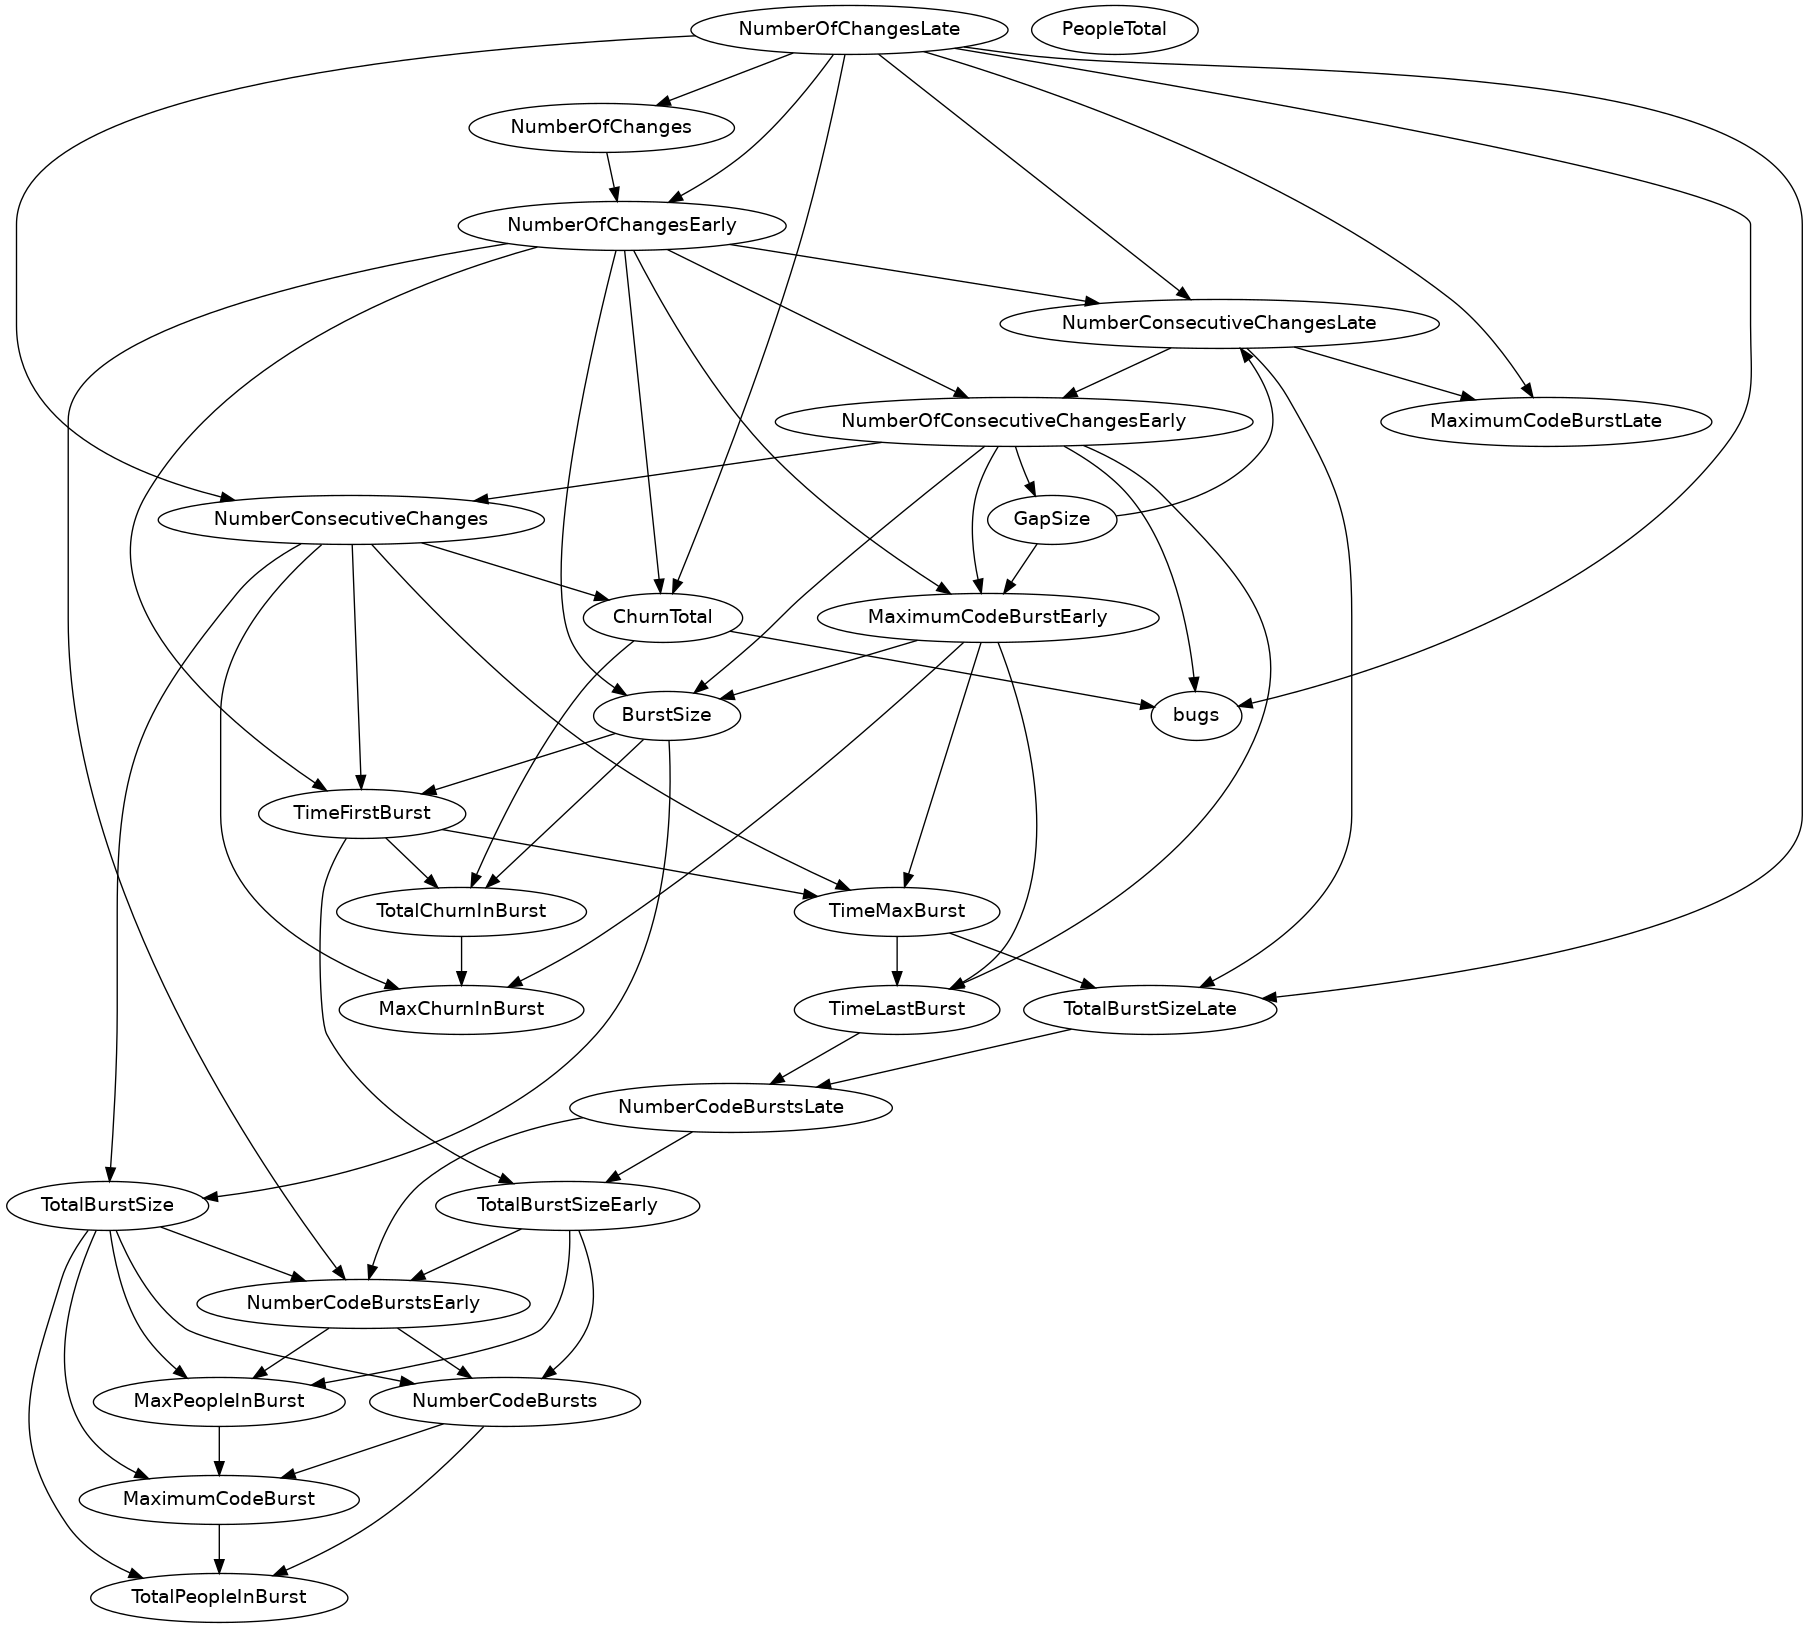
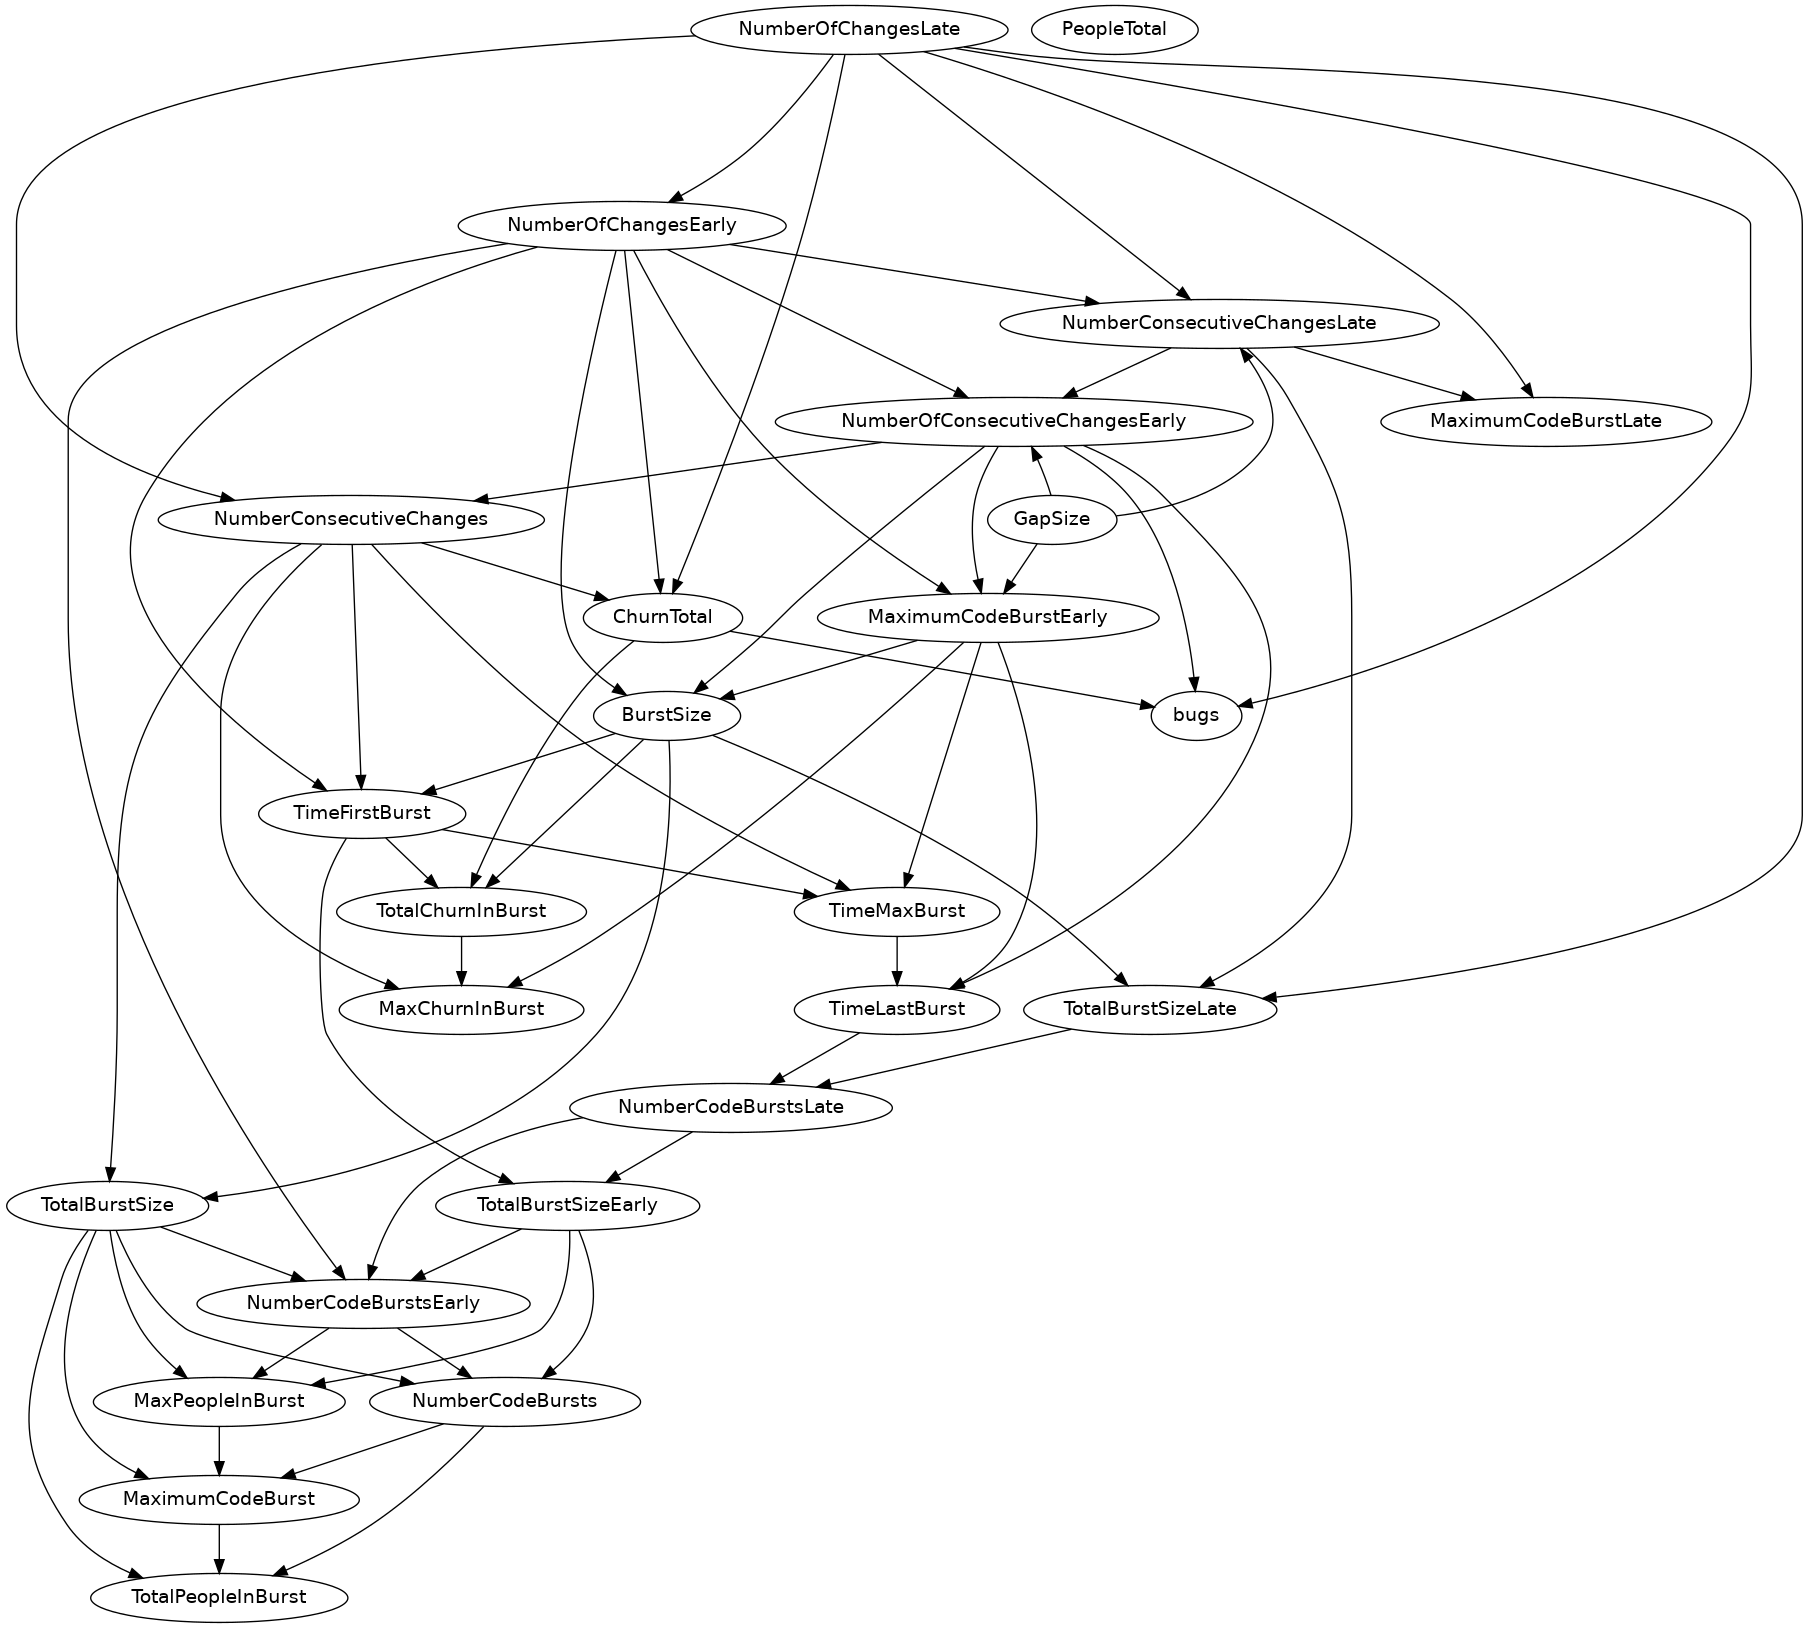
(602, 128) -> none
(1022, 465) -> (1045, 477)
(1029, 963) -> (937, 842)
